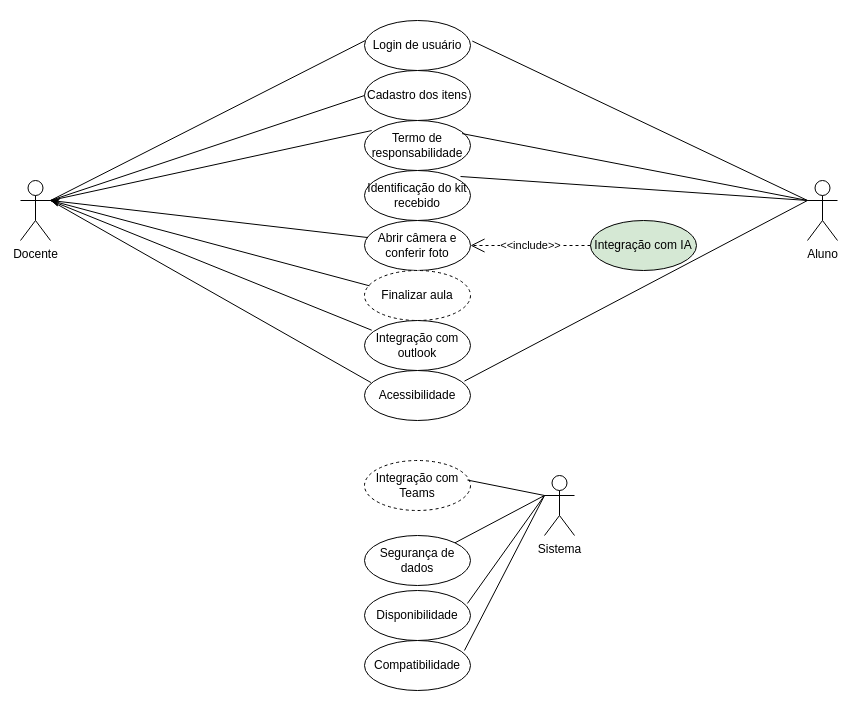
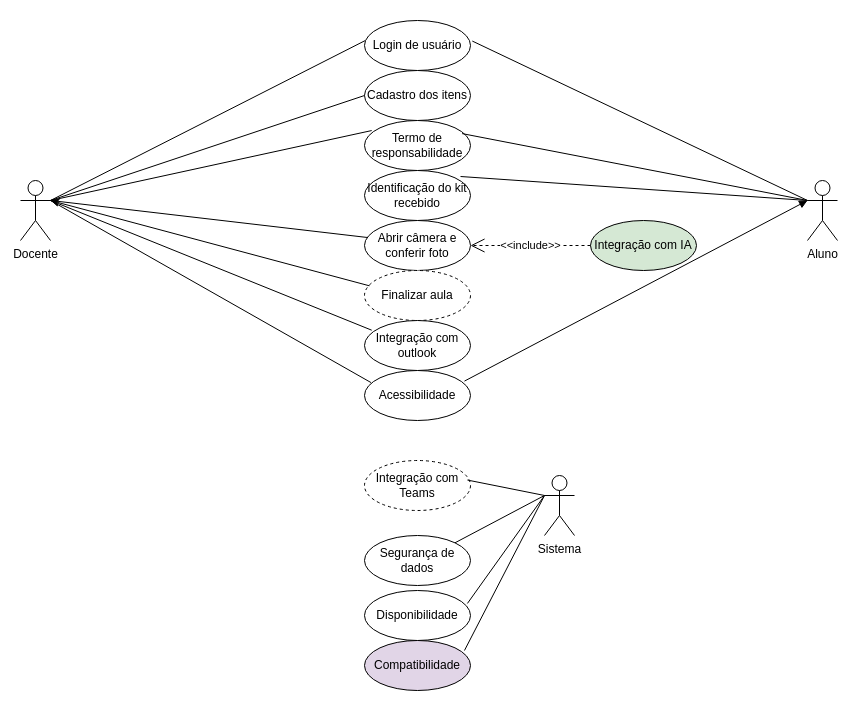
(801, 204) -> (799, 205)
(418, 666) -> (418, 666)
